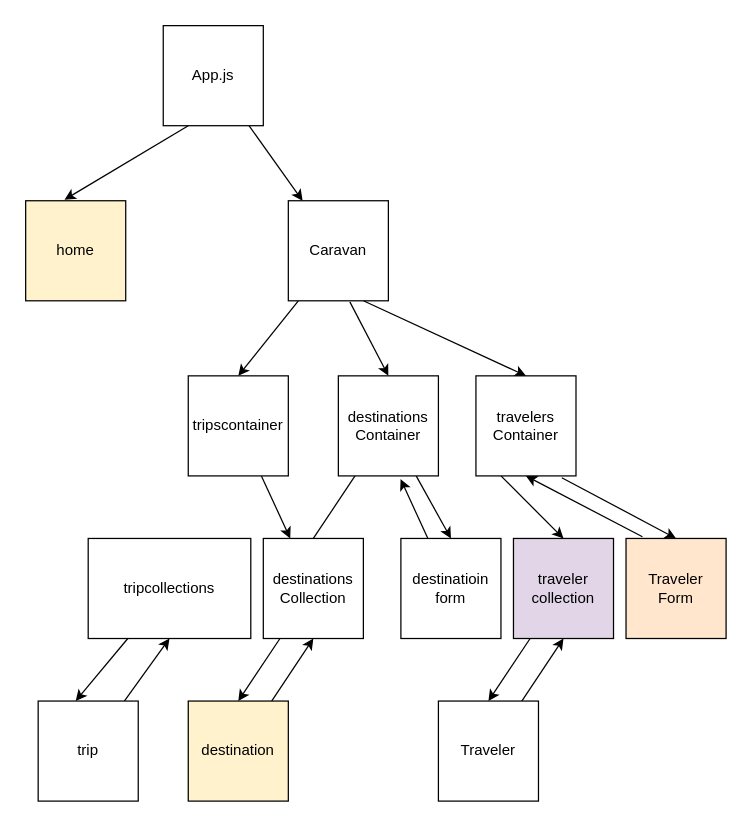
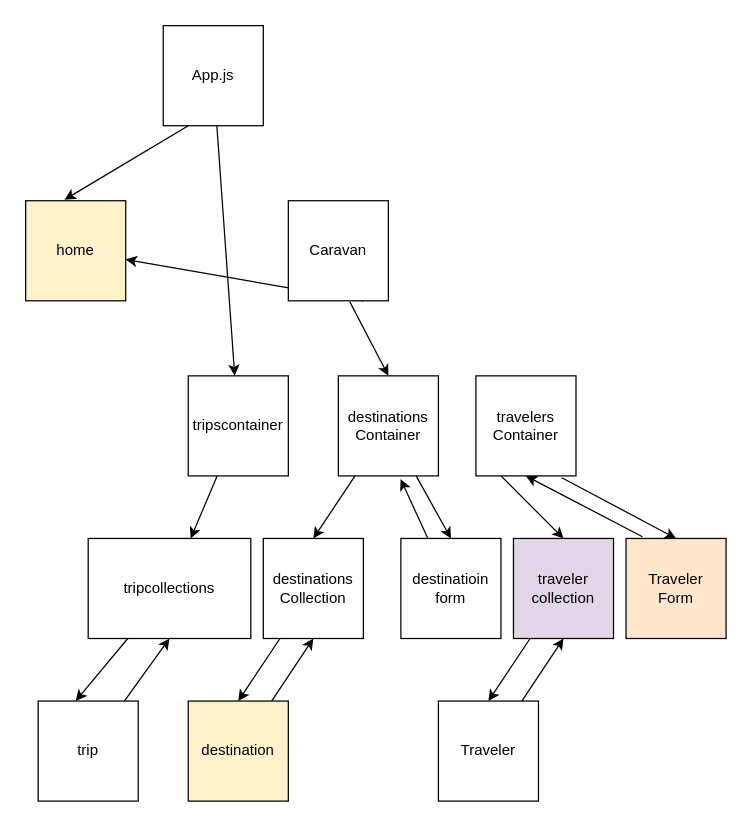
(273, 160) -> (225, 247)
(271, 335) -> none
(440, 336) -> (211, 274)
(274, 503) -> (205, 503)
(316, 533) -> (319, 530)
